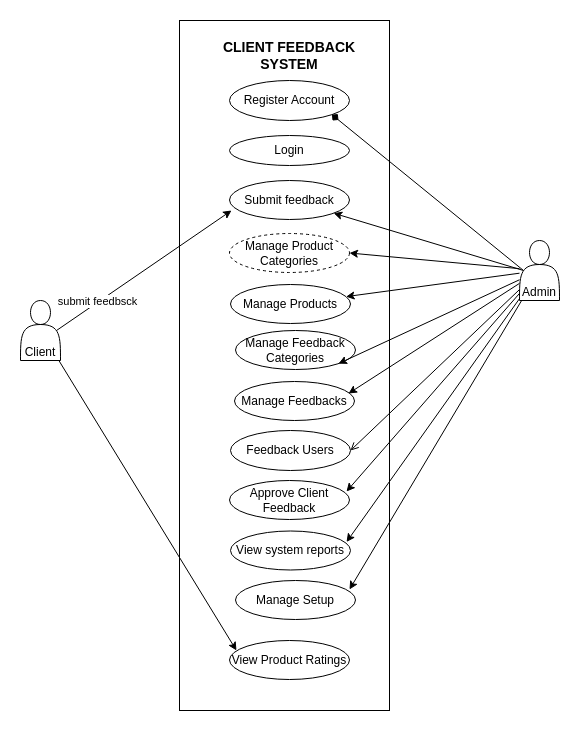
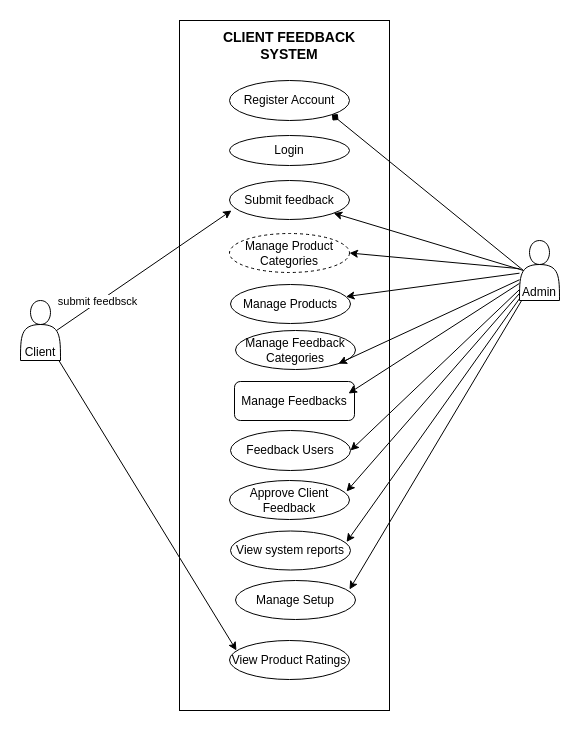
(290, 56) -> (290, 46)
(295, 401) -> (295, 401)
(355, 446) -> (357, 445)
